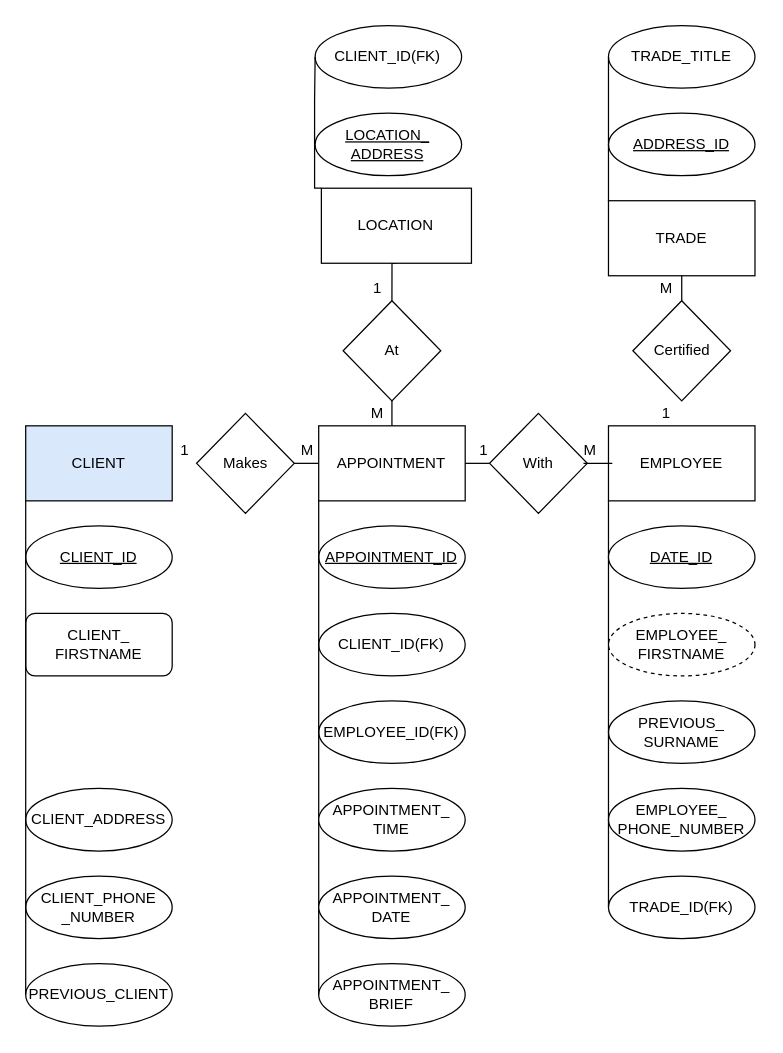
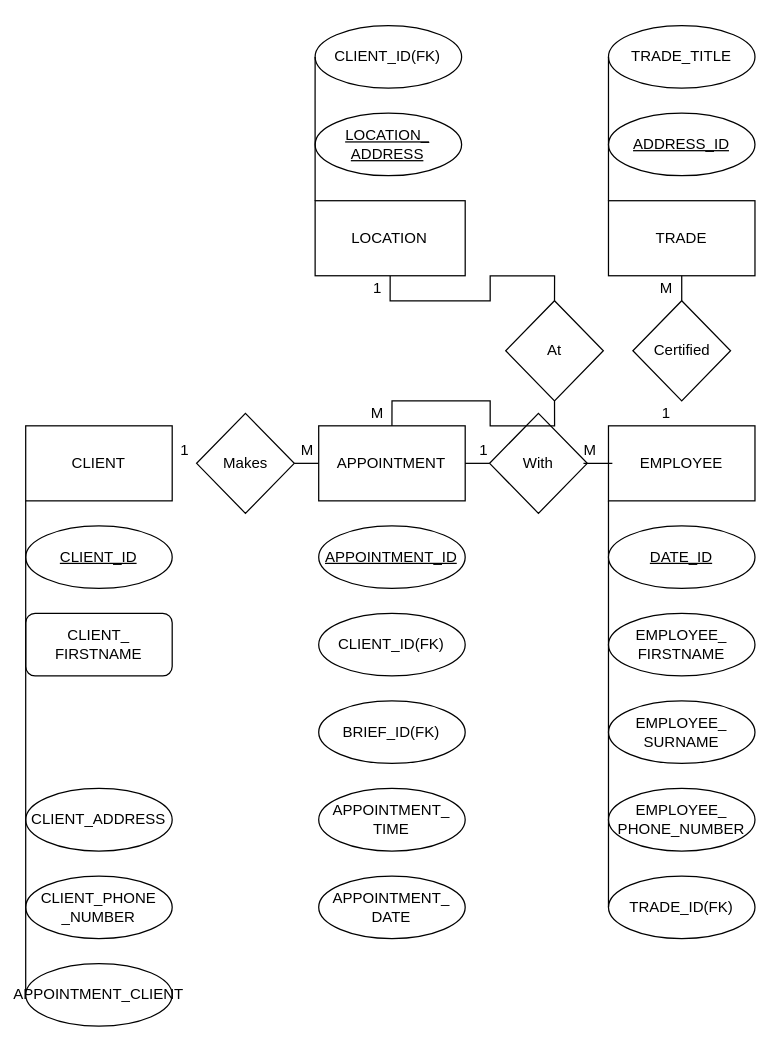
(396, 226) -> (390, 238)
(392, 351) -> (554, 351)
(99, 463) -> (99, 463)
(681, 644) -> (681, 644)
(391, 732) -> (391, 732)
(681, 732) -> (681, 732)
(318, 747) -> none
(99, 994) -> (99, 994)
(392, 994) -> none
